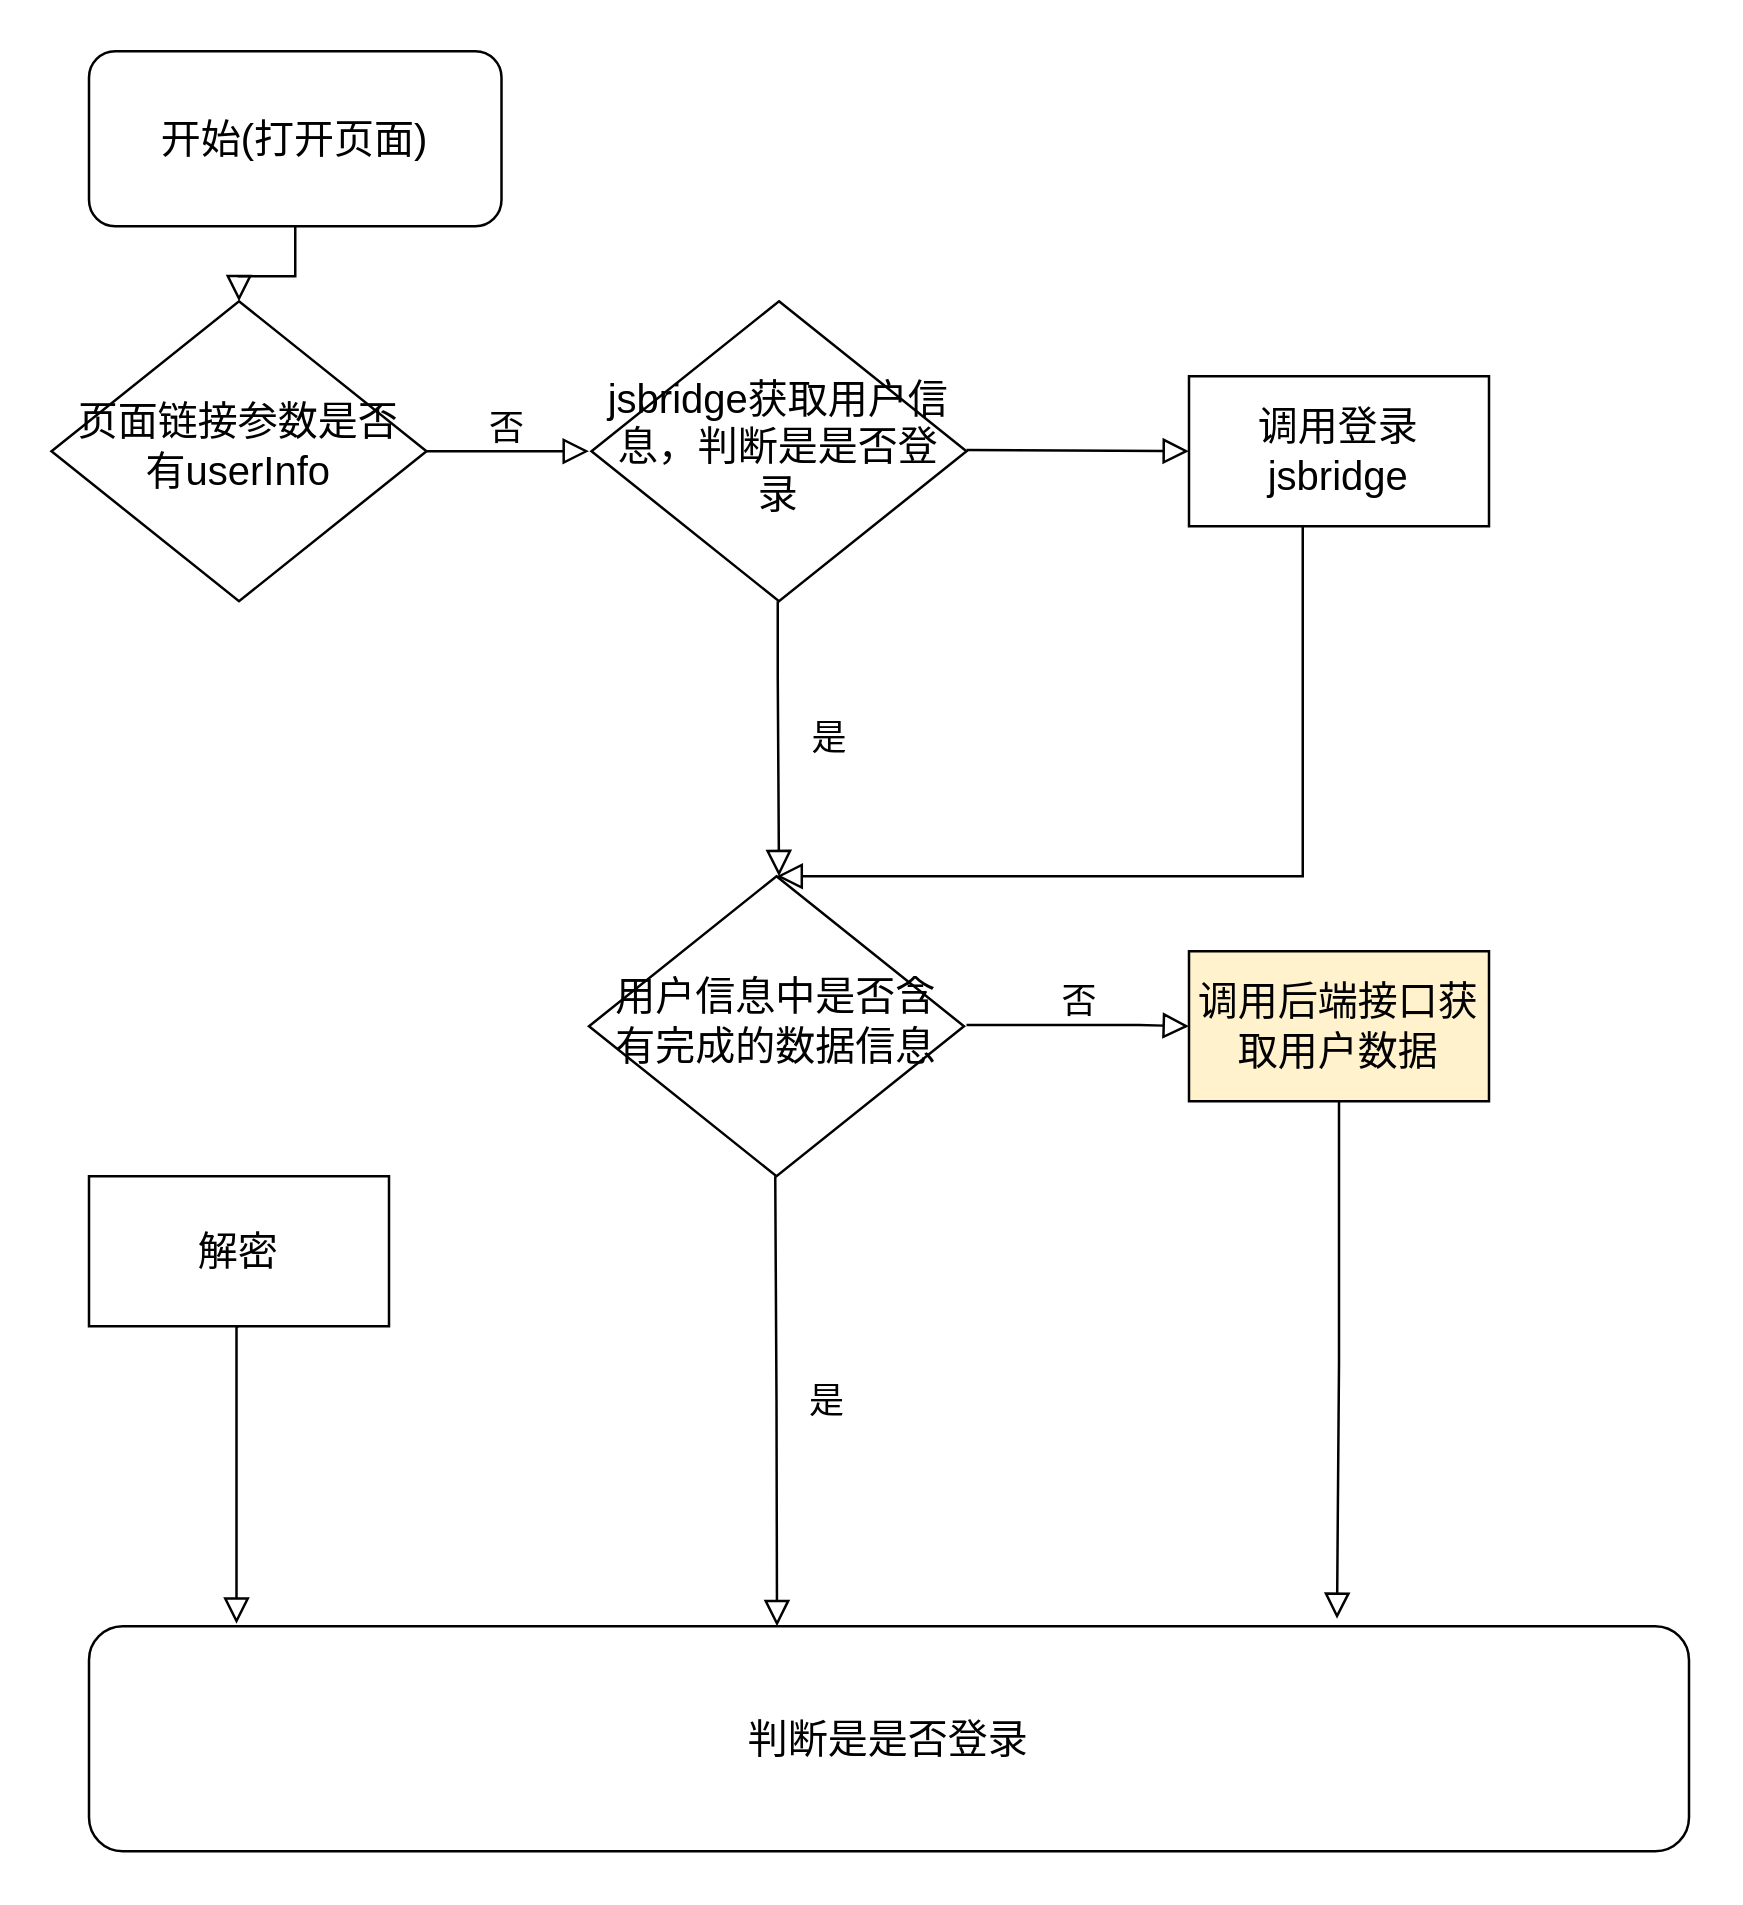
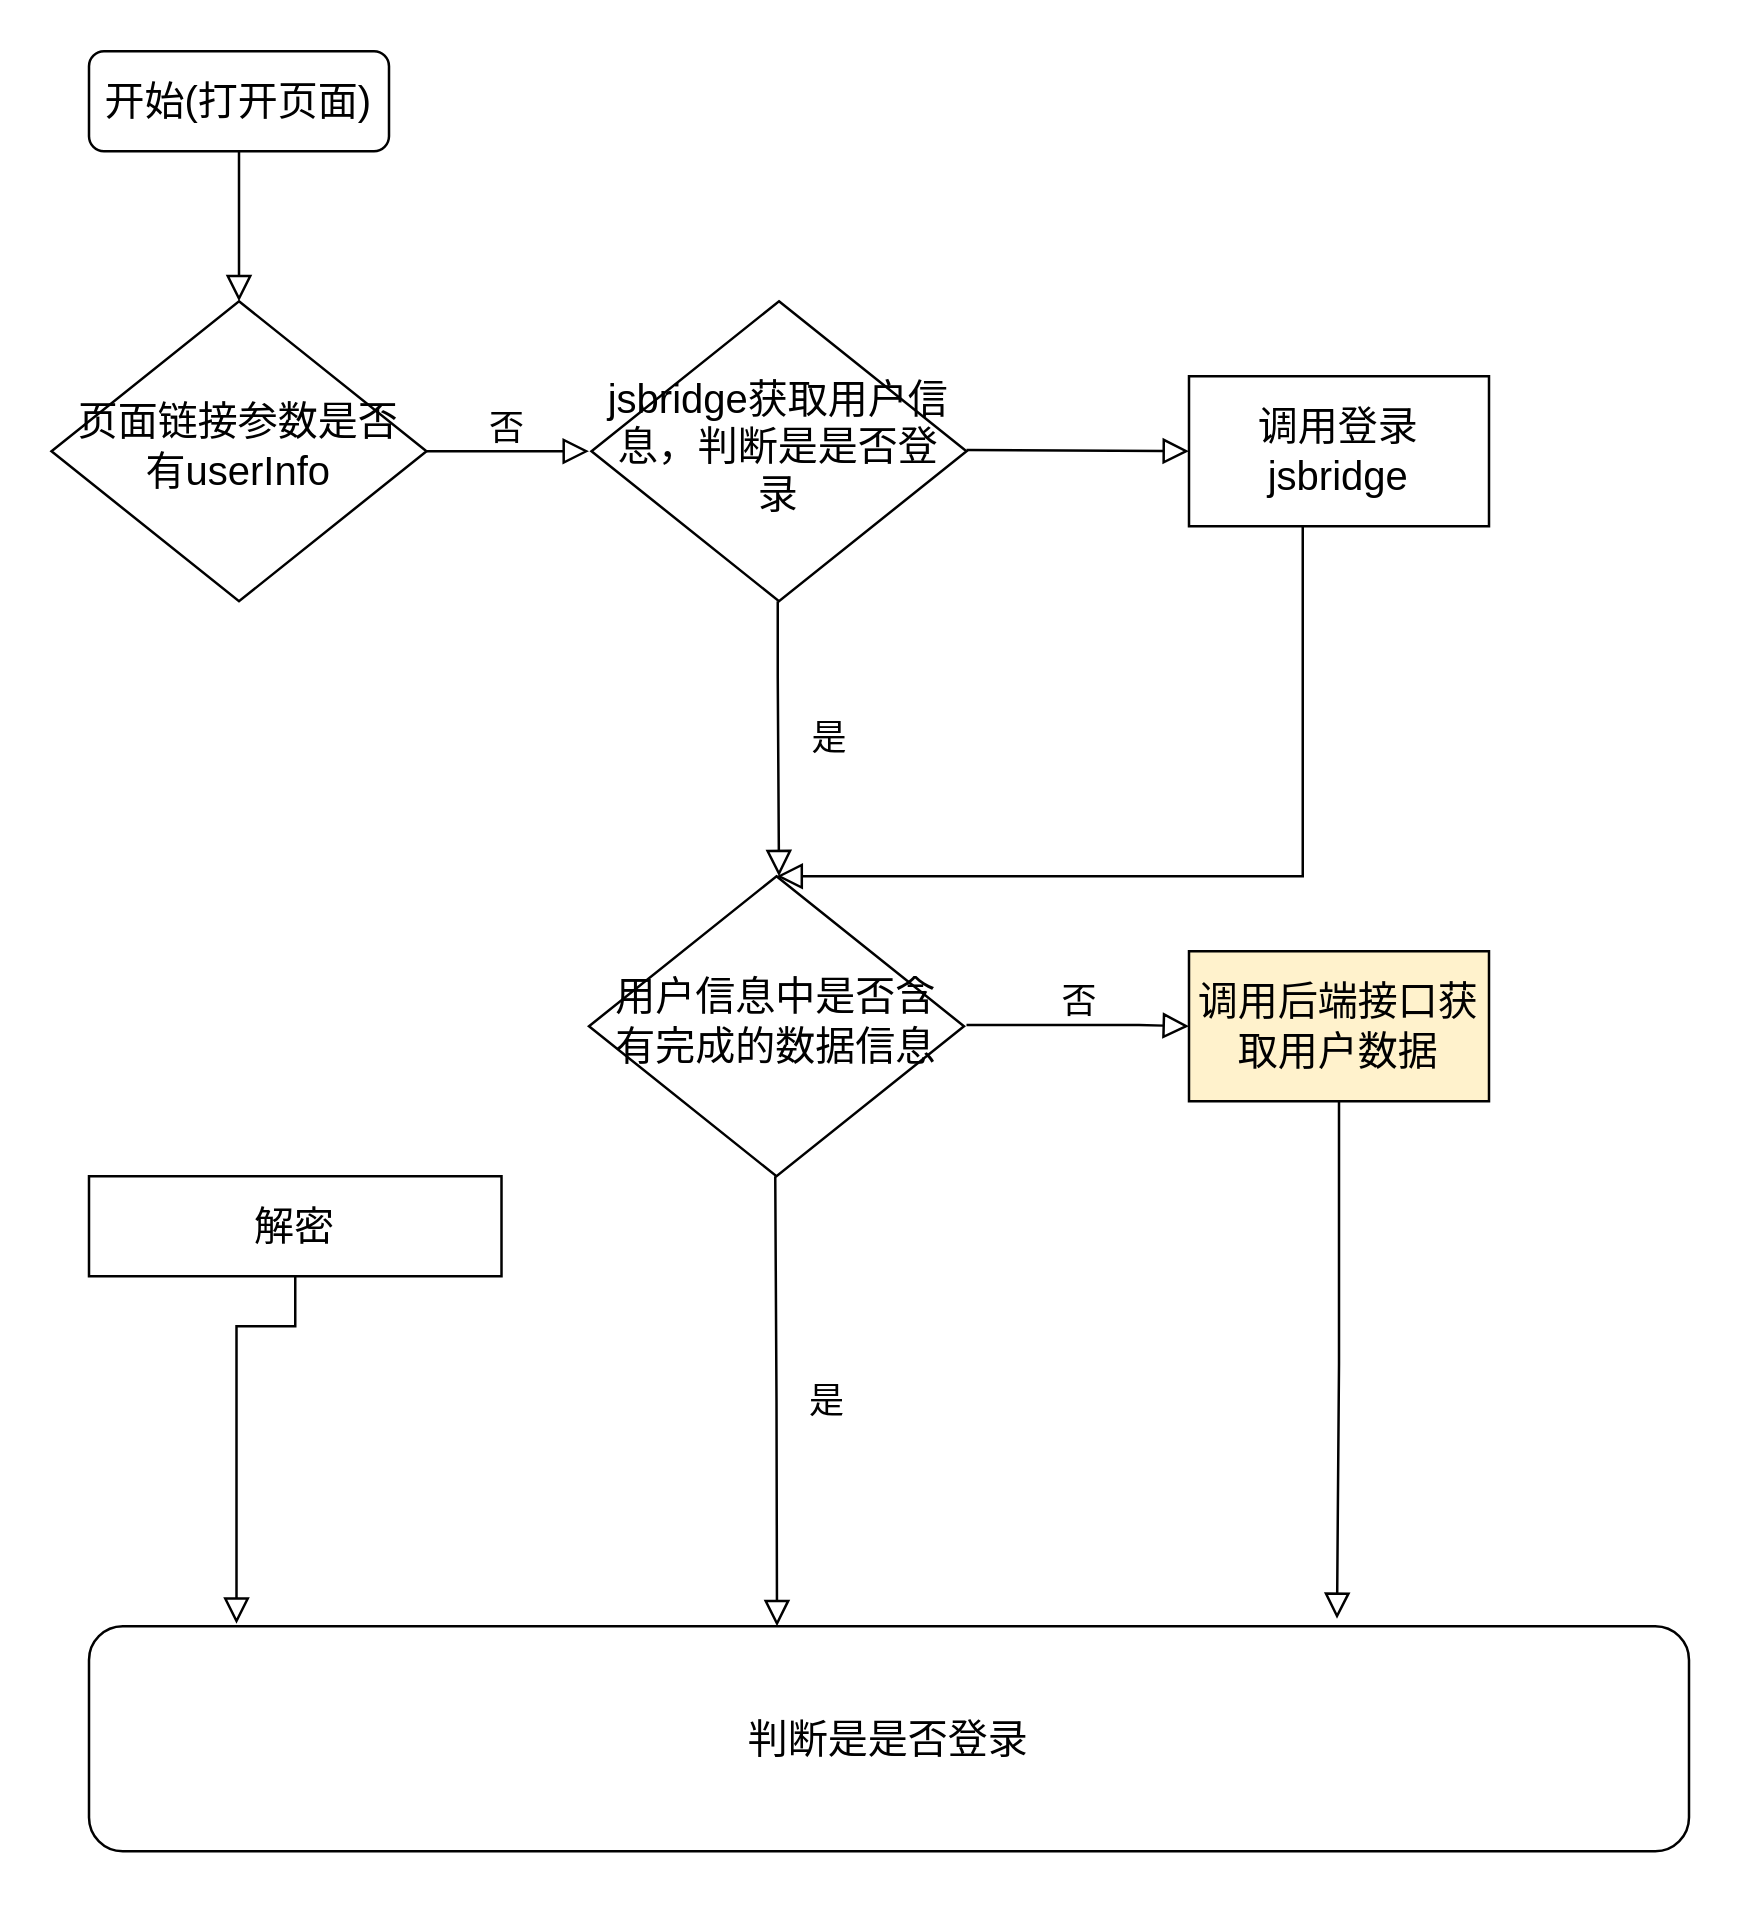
(295, 139) -> (239, 101)
(239, 1251) -> (295, 1226)
